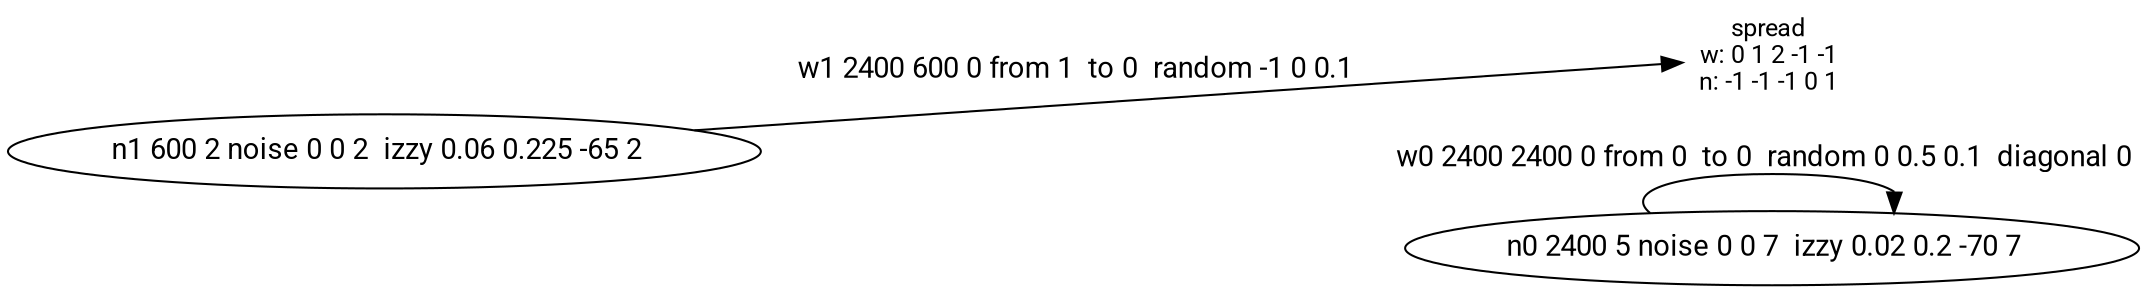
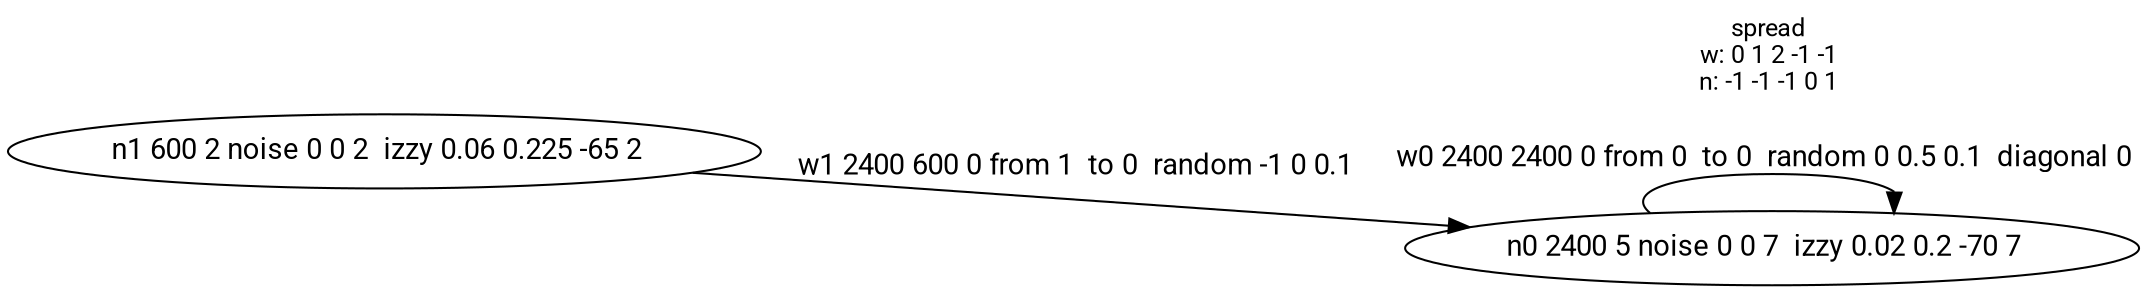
(1178, 97) -> (1070, 199)
